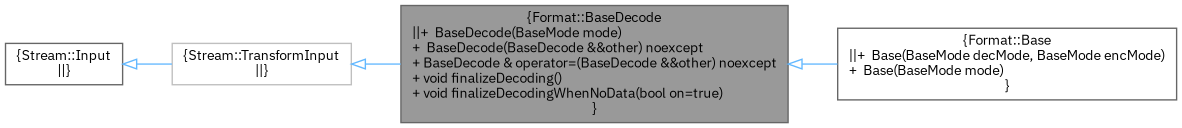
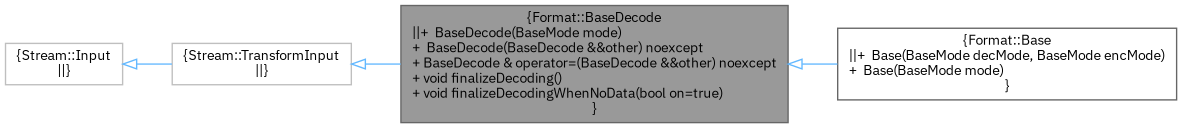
(64, 64) -> (64, 64)
